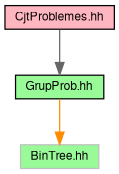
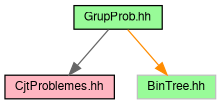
(60, 46) -> (93, 48)
